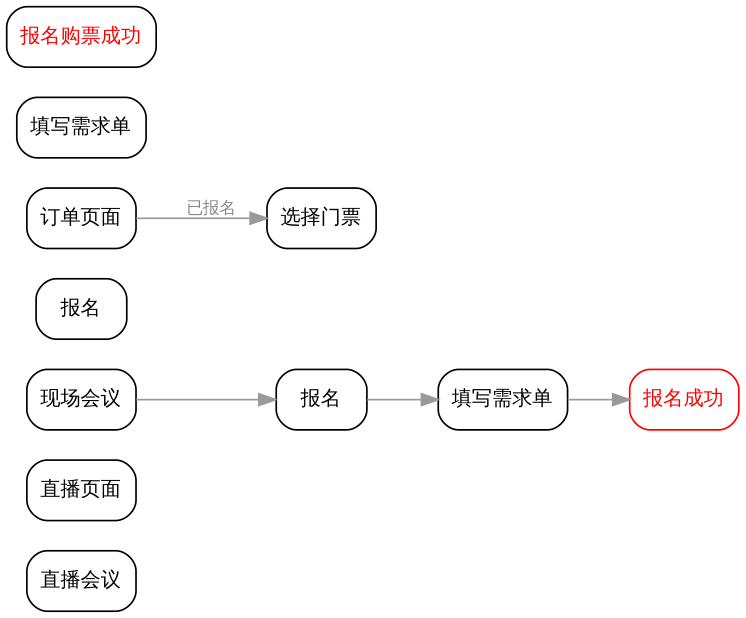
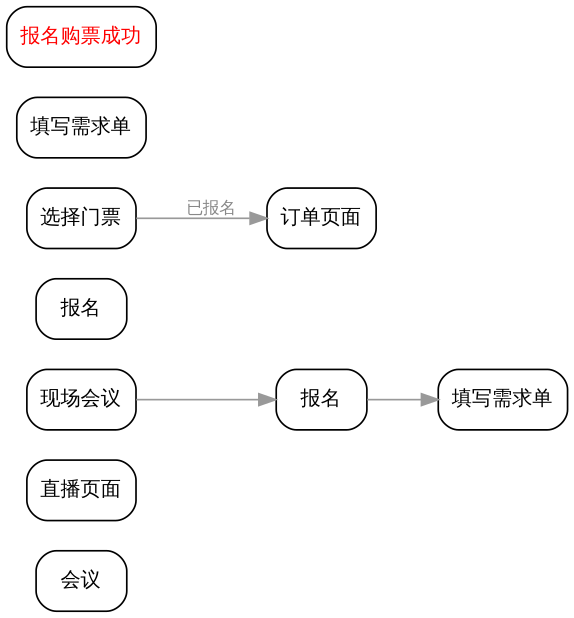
(193, 218) -> (193, 218)
(684, 400) -> none
(81, 581) -> none
none -> (81, 581)
